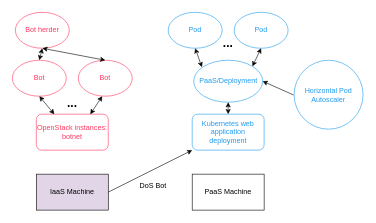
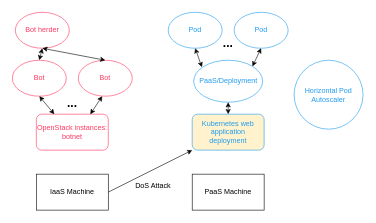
(280, 89) -> none
(228, 132) -> (228, 132)
(153, 186) -> (153, 186)
(72, 192) -> (72, 192)
